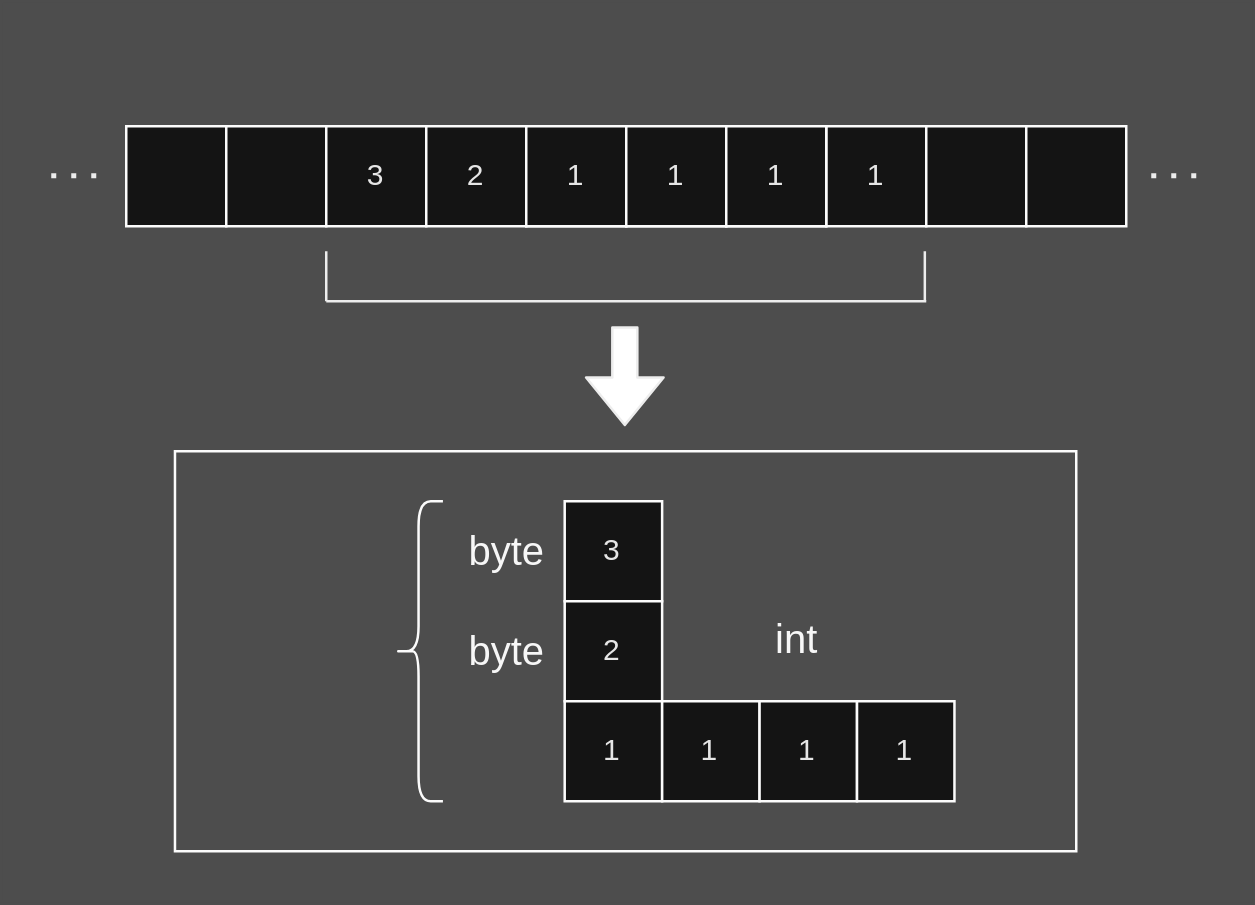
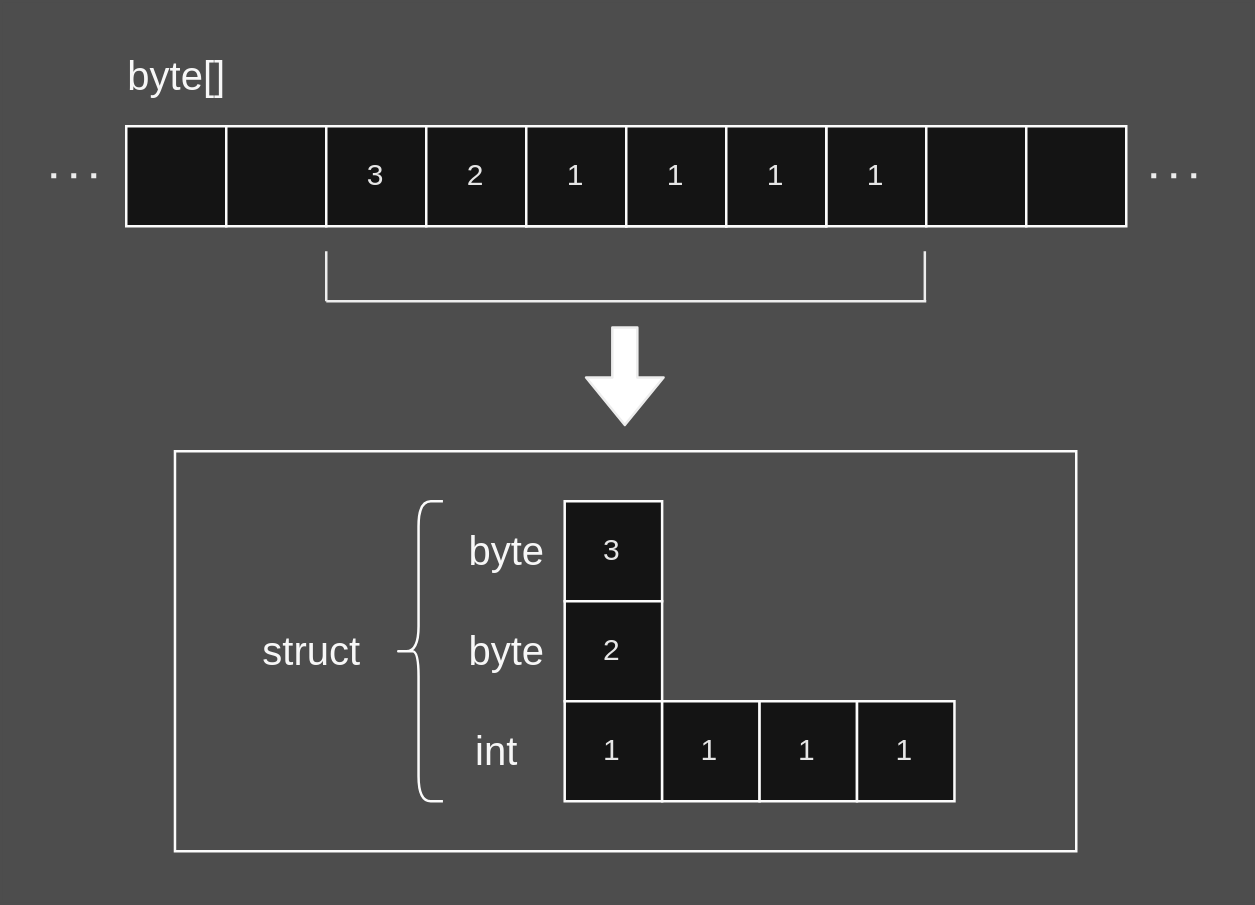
none -> (176, 76)
(797, 639) -> (497, 751)
none -> (311, 651)
